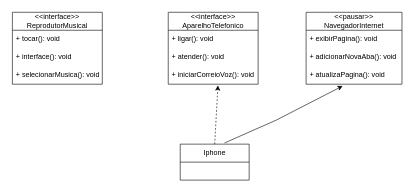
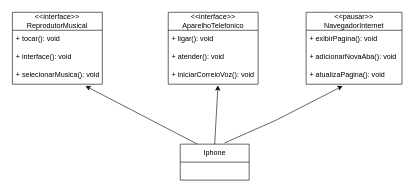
none -> (142, 116)
(216, 116) -> (216, 116)
